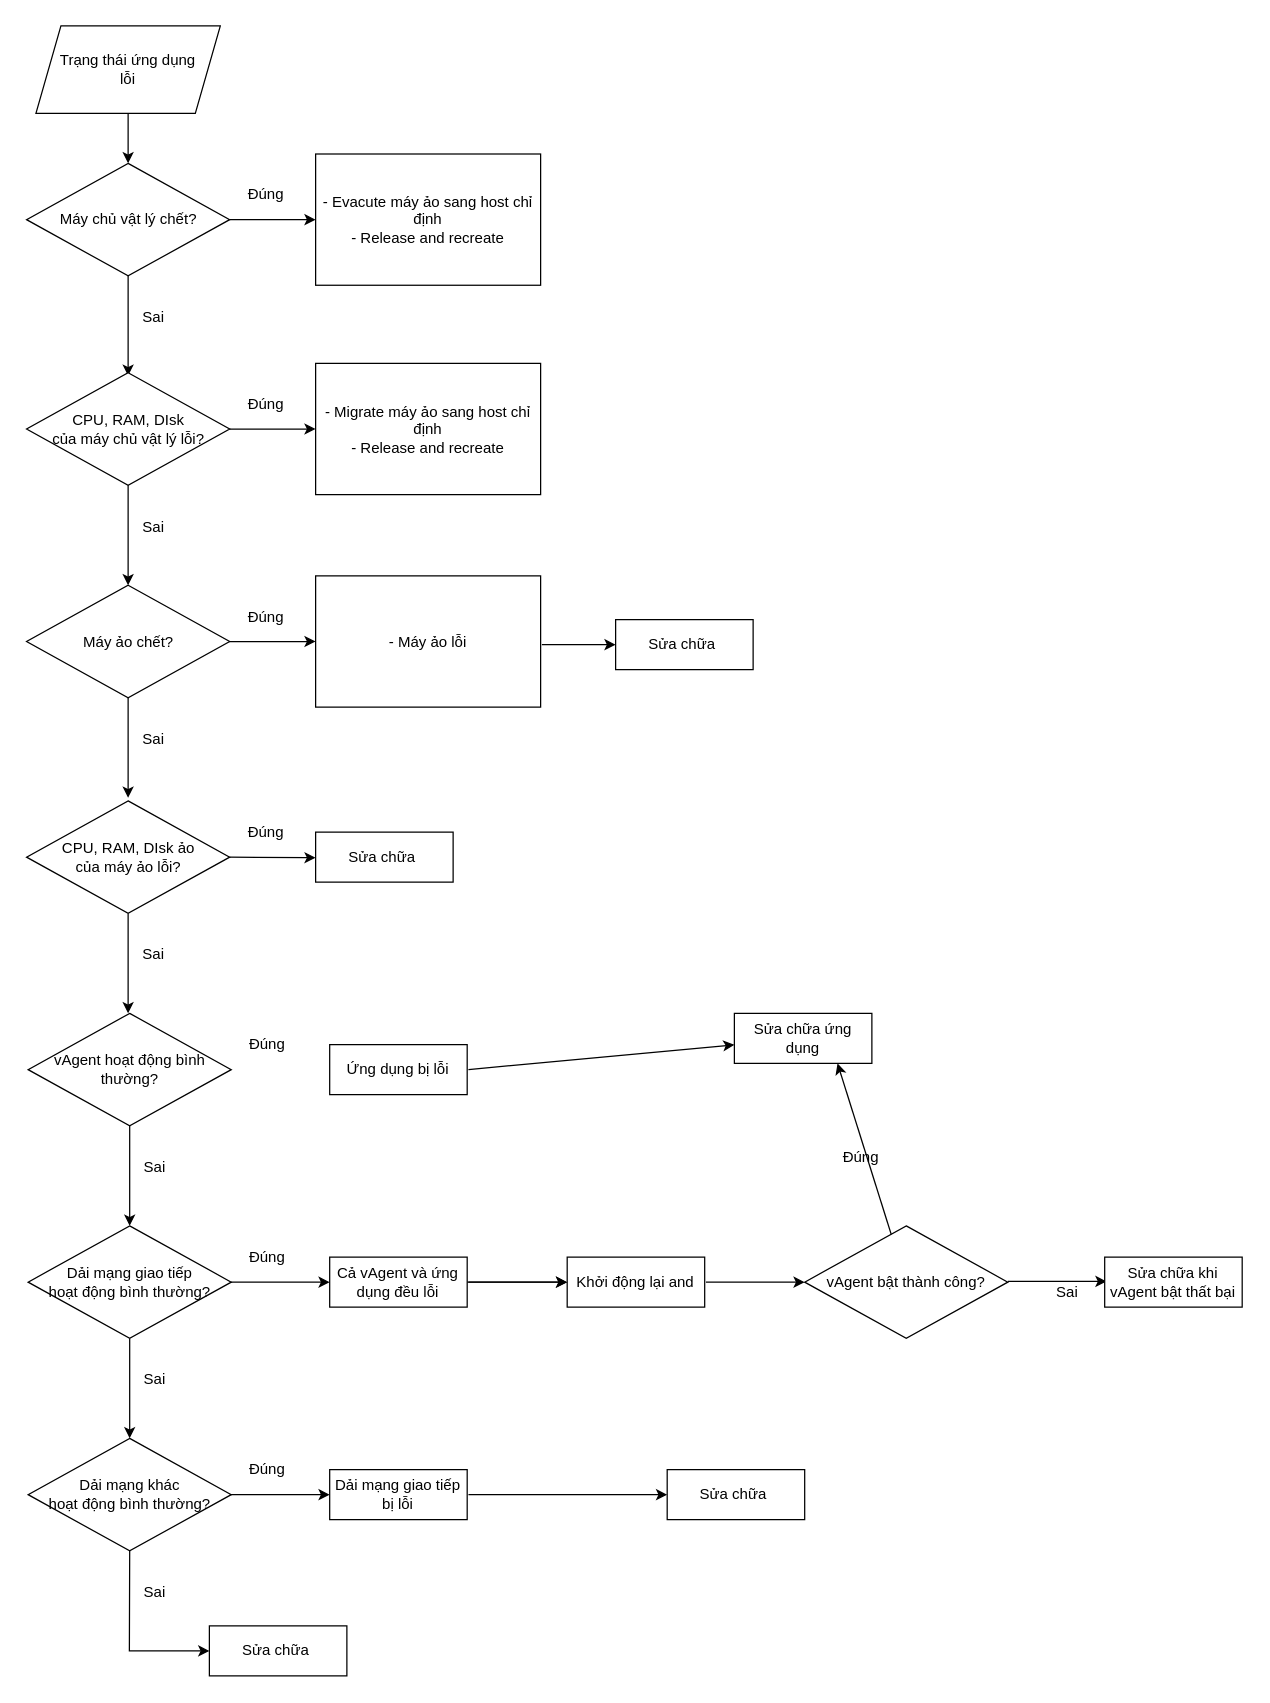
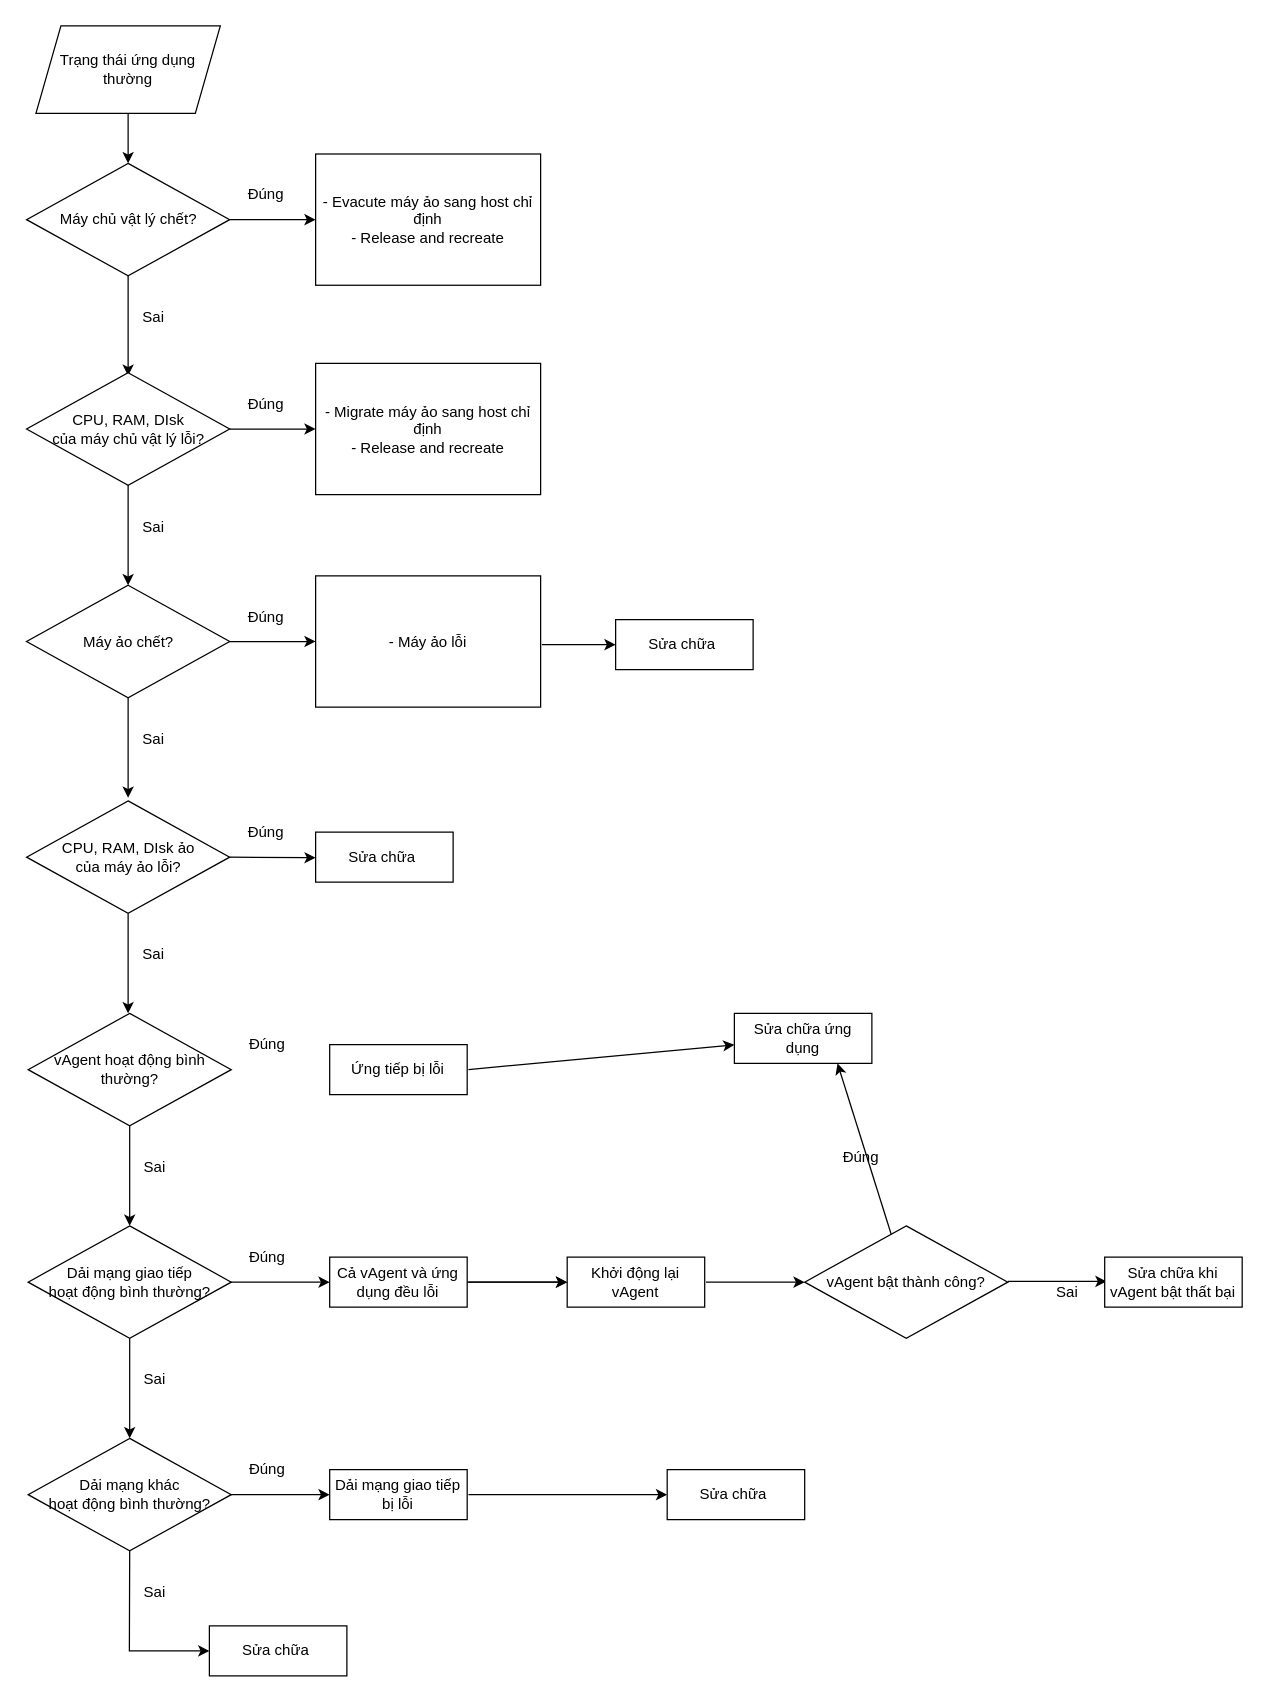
(128, 69) -> (128, 69)
(398, 1069) -> (398, 1069)
(636, 1282) -> (636, 1282)
